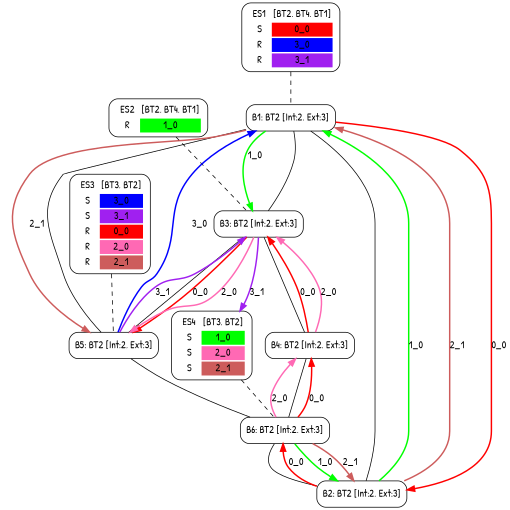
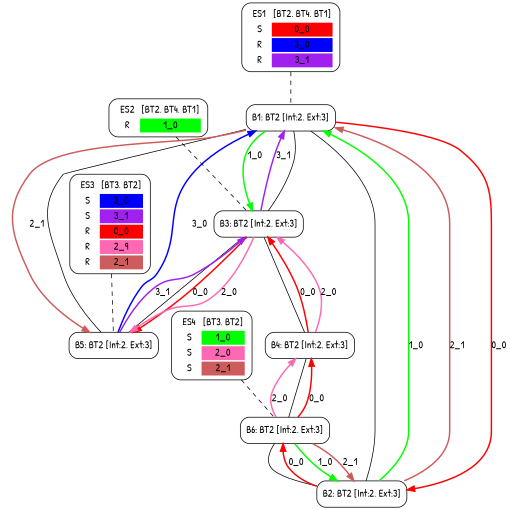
(121, 247) -> (121, 247)
(255, 272) -> (269, 174)
(189, 392) -> none
